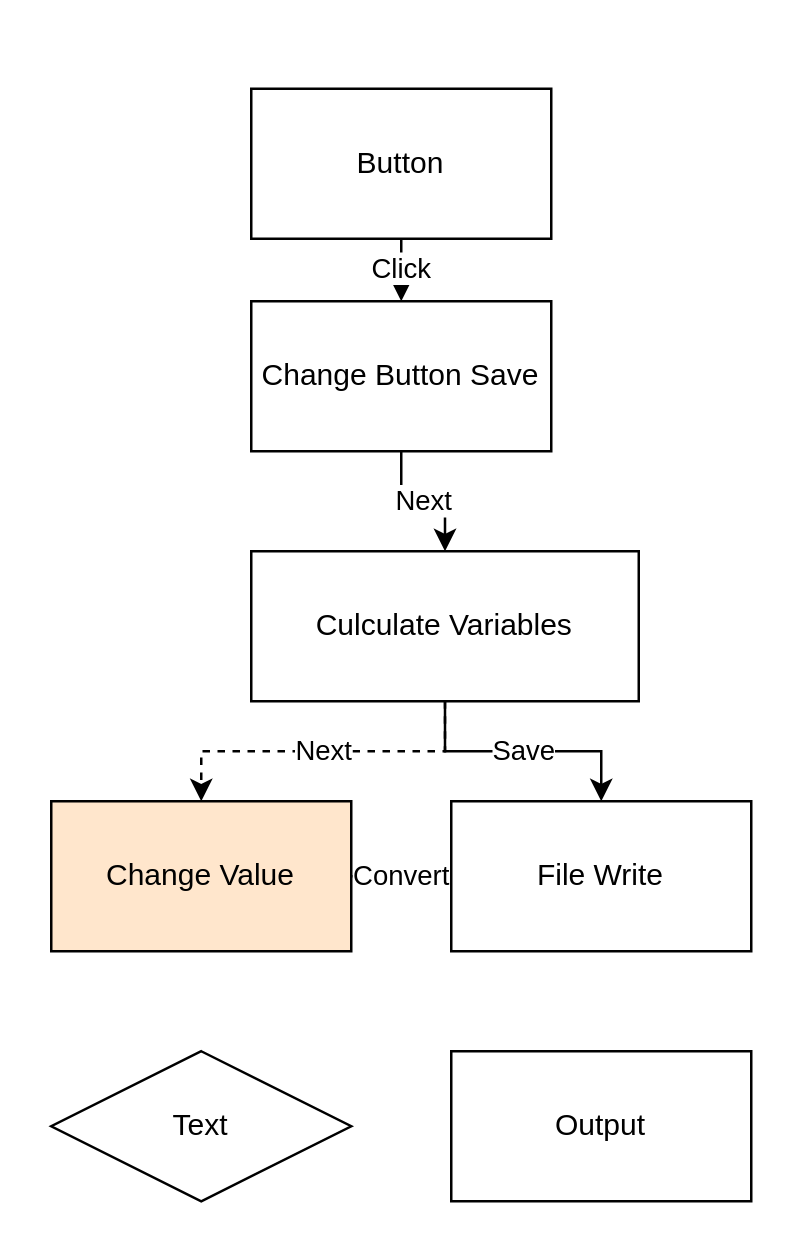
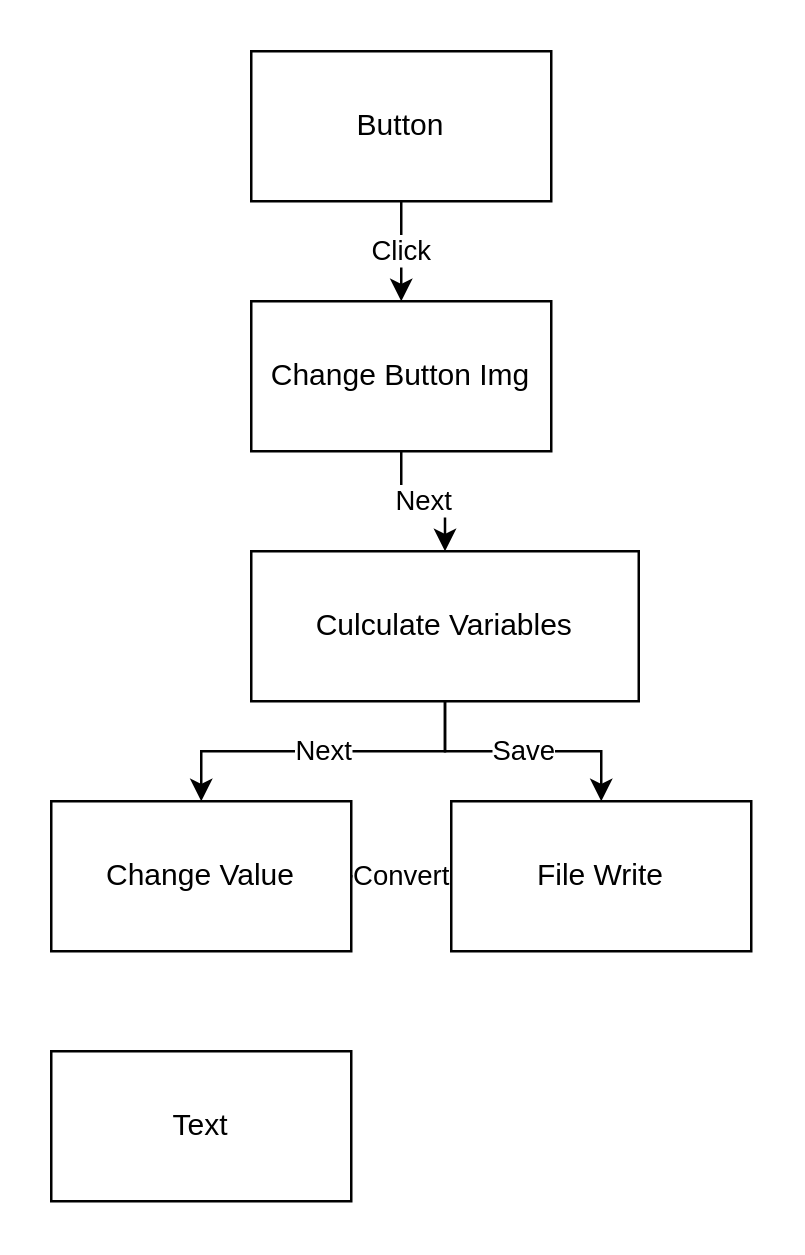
(401, 164) -> (401, 126)
(401, 376) -> (401, 376)
(230, 751) -> (230, 751)
(201, 876) -> (201, 876)
(201, 1126) -> (201, 1126)
(601, 1126) -> none
